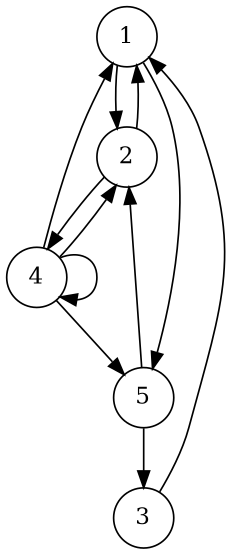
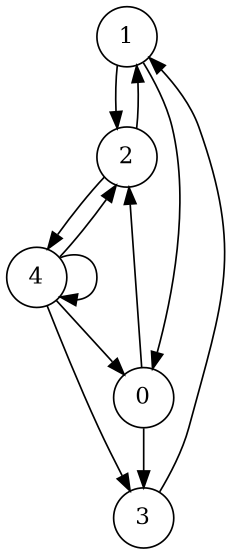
(69, 161) -> (83, 392)
(144, 398) -> (144, 398)
